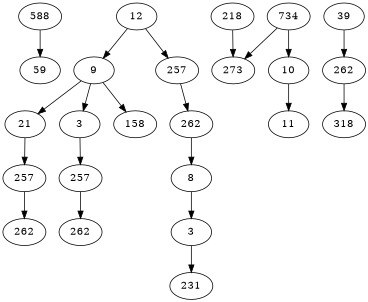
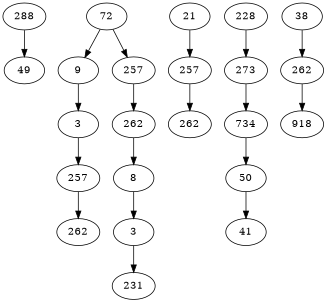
(40, 16) -> (24, 16)
(137, 16) -> (107, 16)
(233, 16) -> (246, 16)
(344, 16) -> (302, 16)
(264, 41) -> (246, 94)
(40, 70) -> (24, 70)
(289, 70) -> (246, 178)
(63, 95) -> none
(135, 124) -> none
(289, 124) -> (246, 232)
(344, 124) -> (302, 124)
